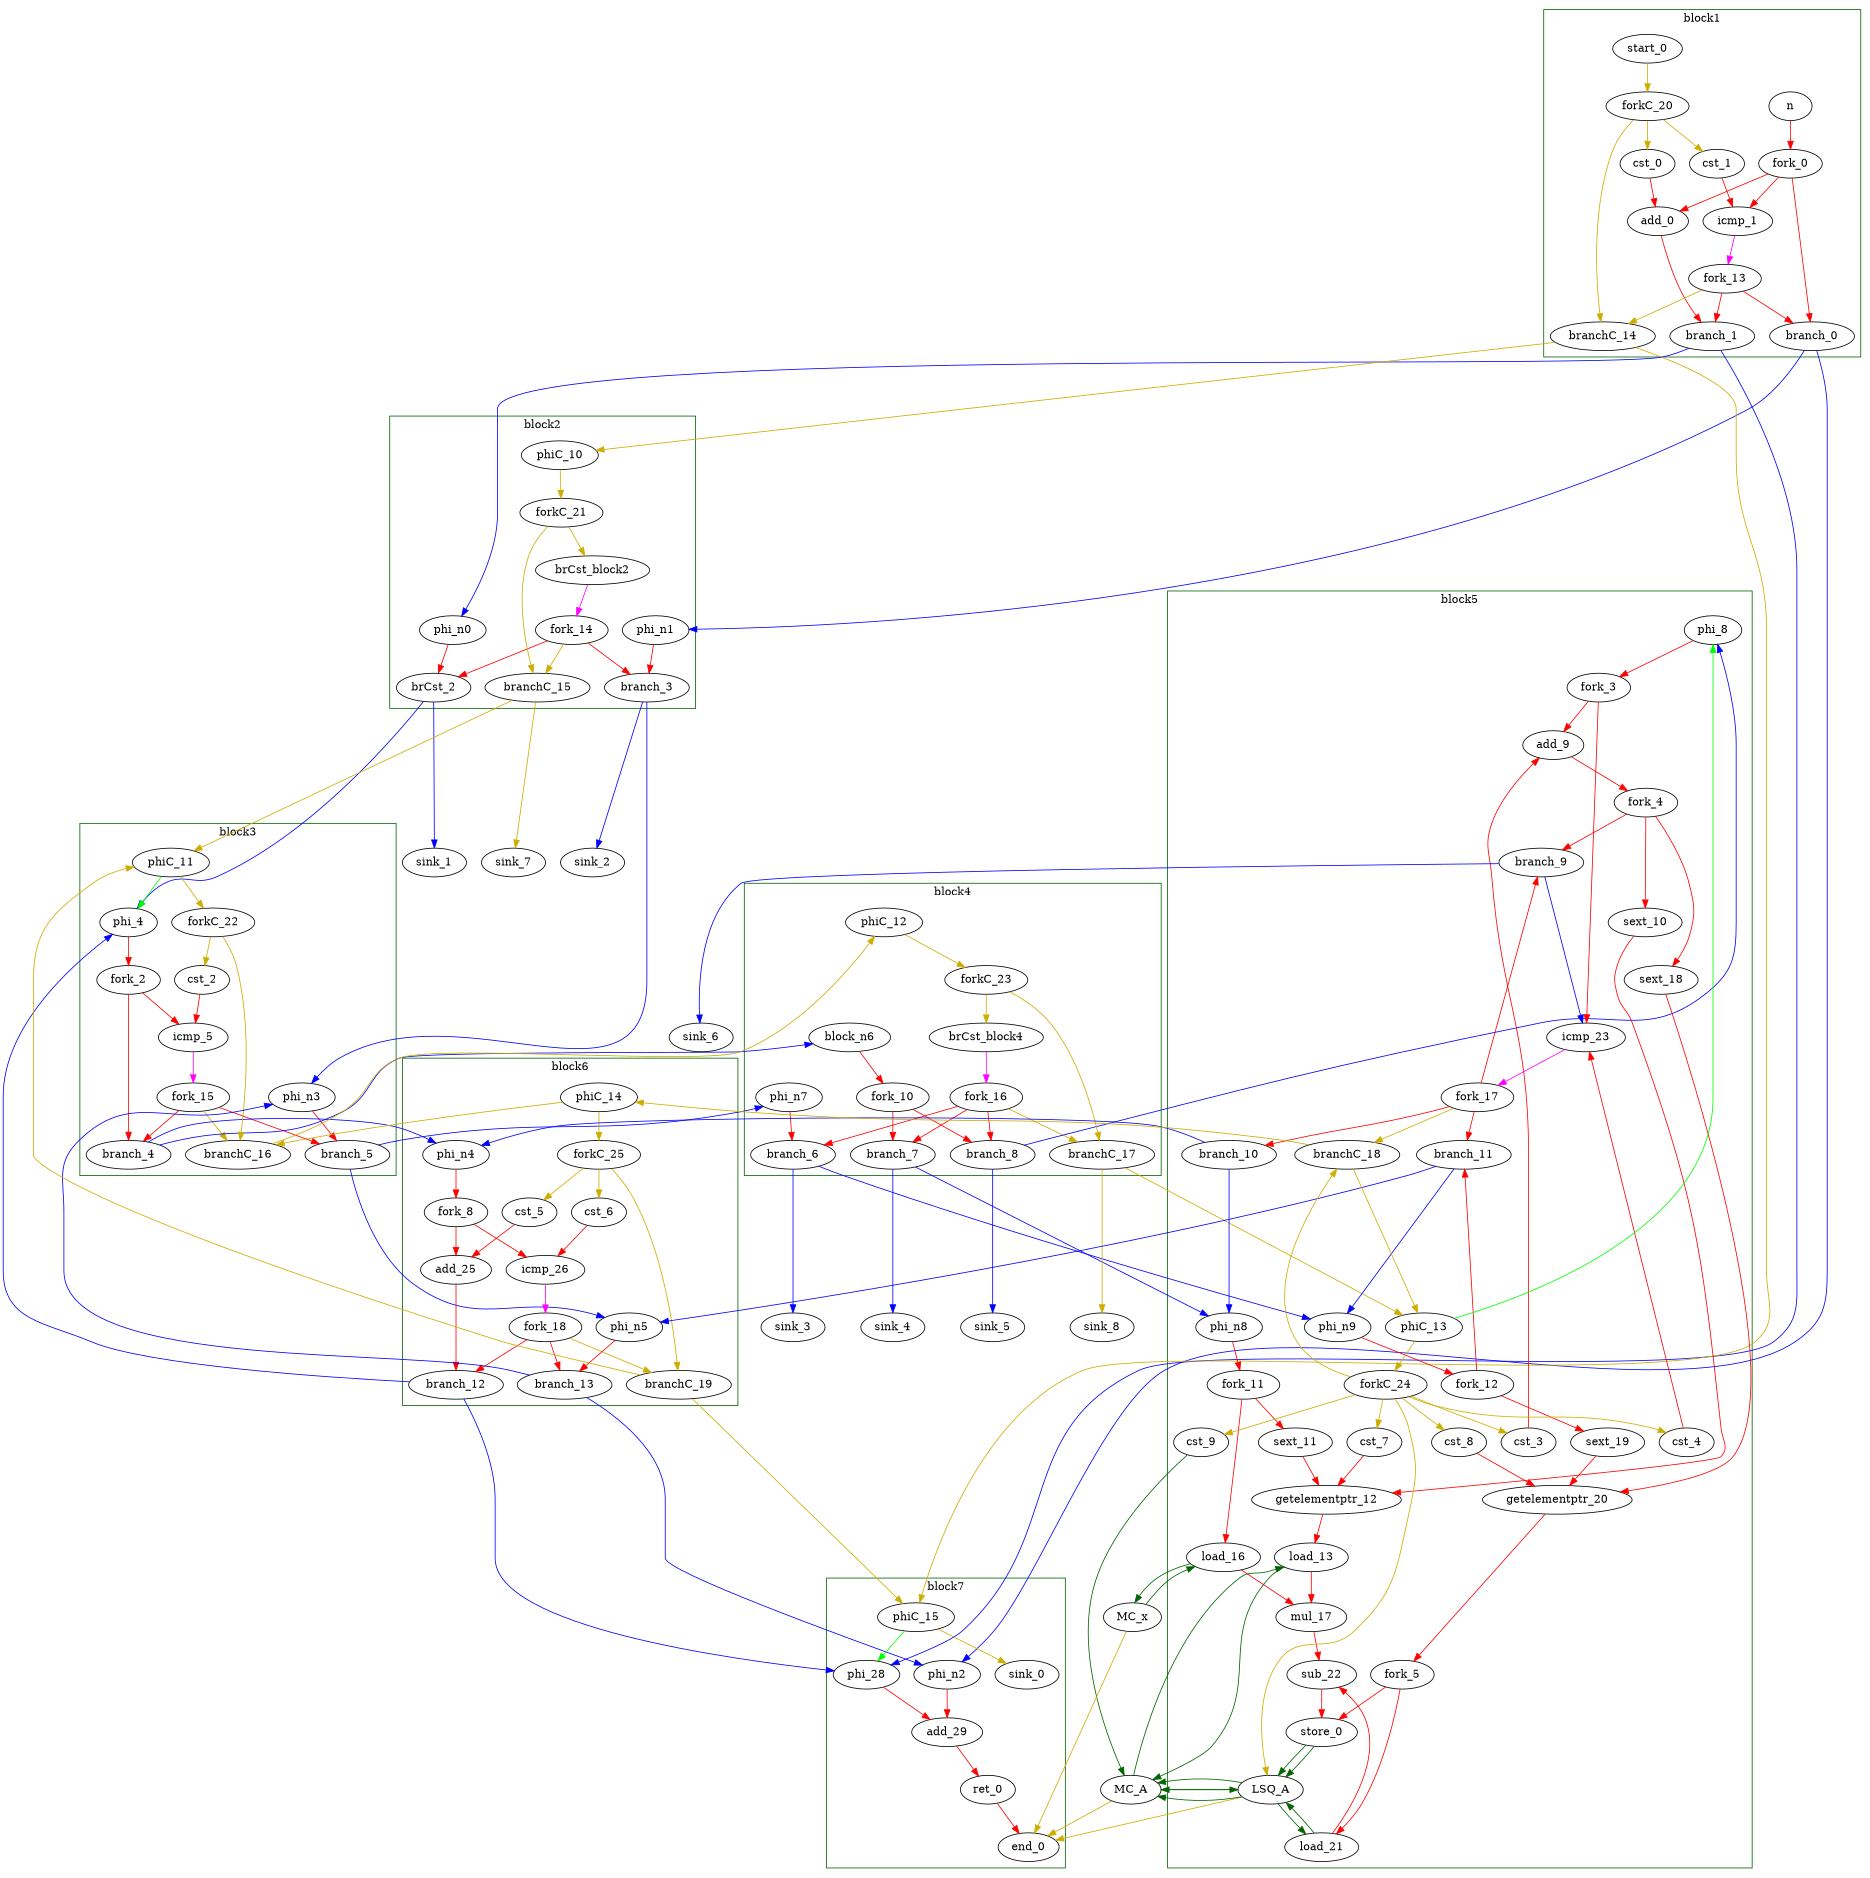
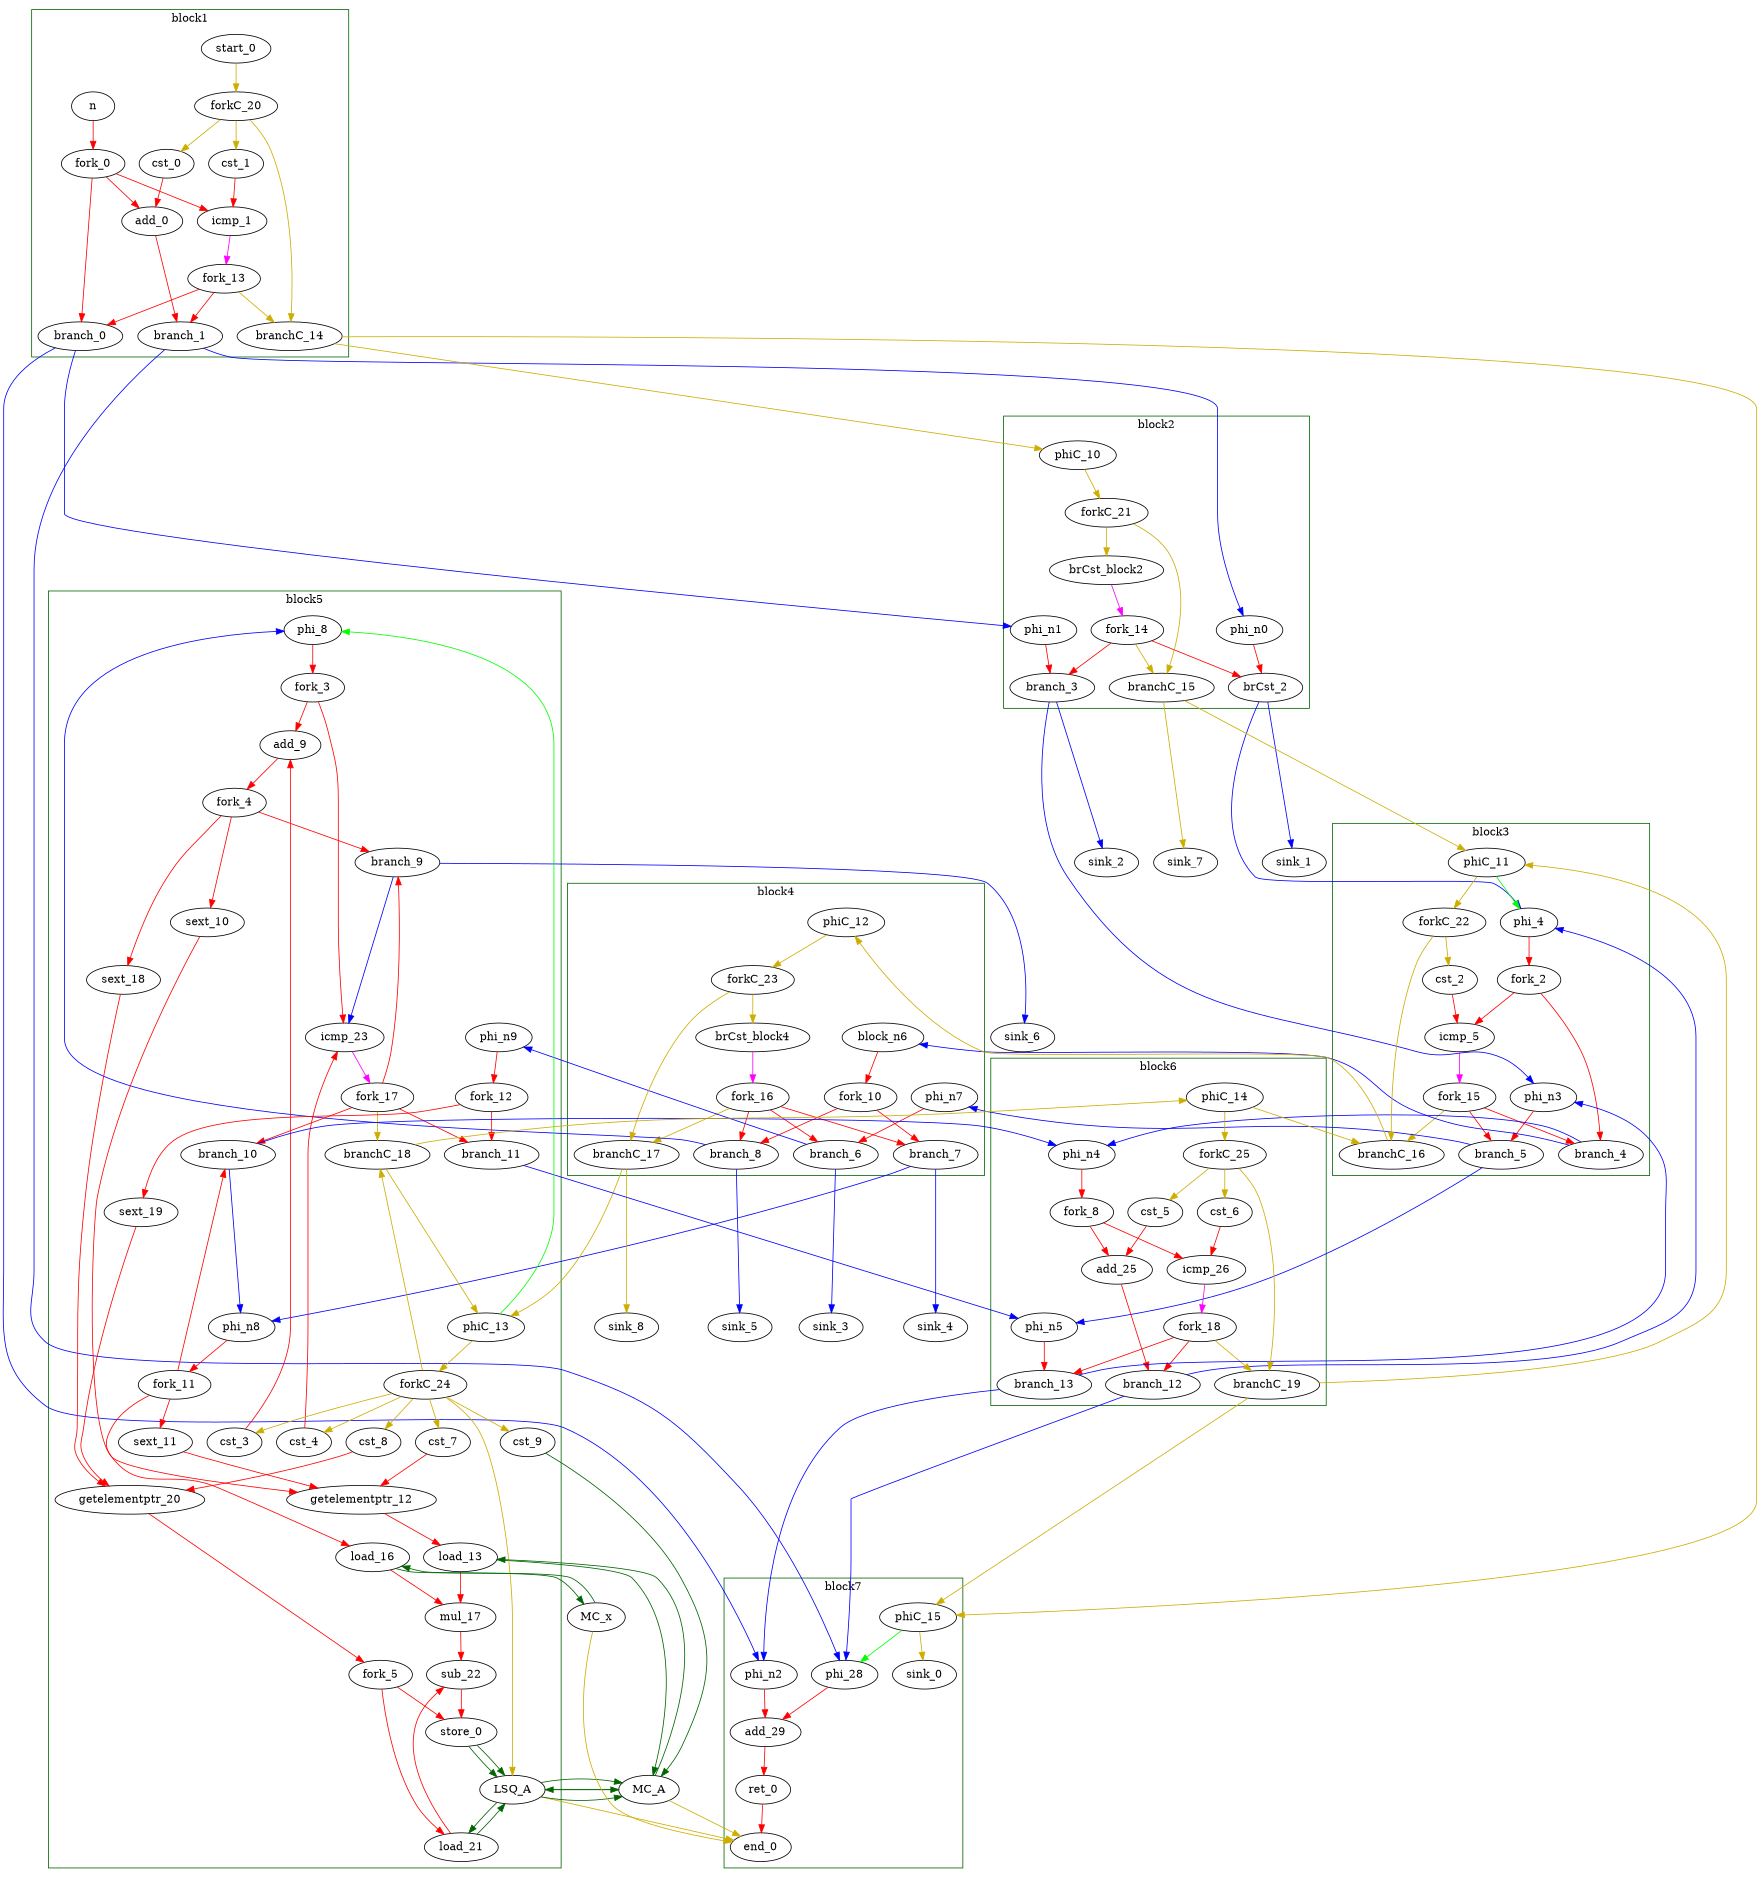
(1403, 1238) -> none
none -> (200, 1274)
